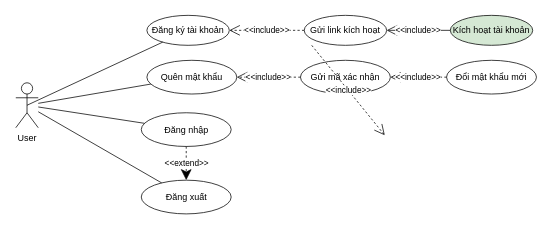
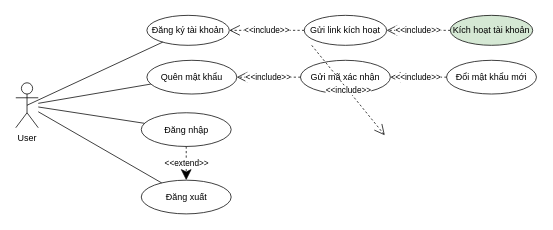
(444, 30) -> (444, 30)
